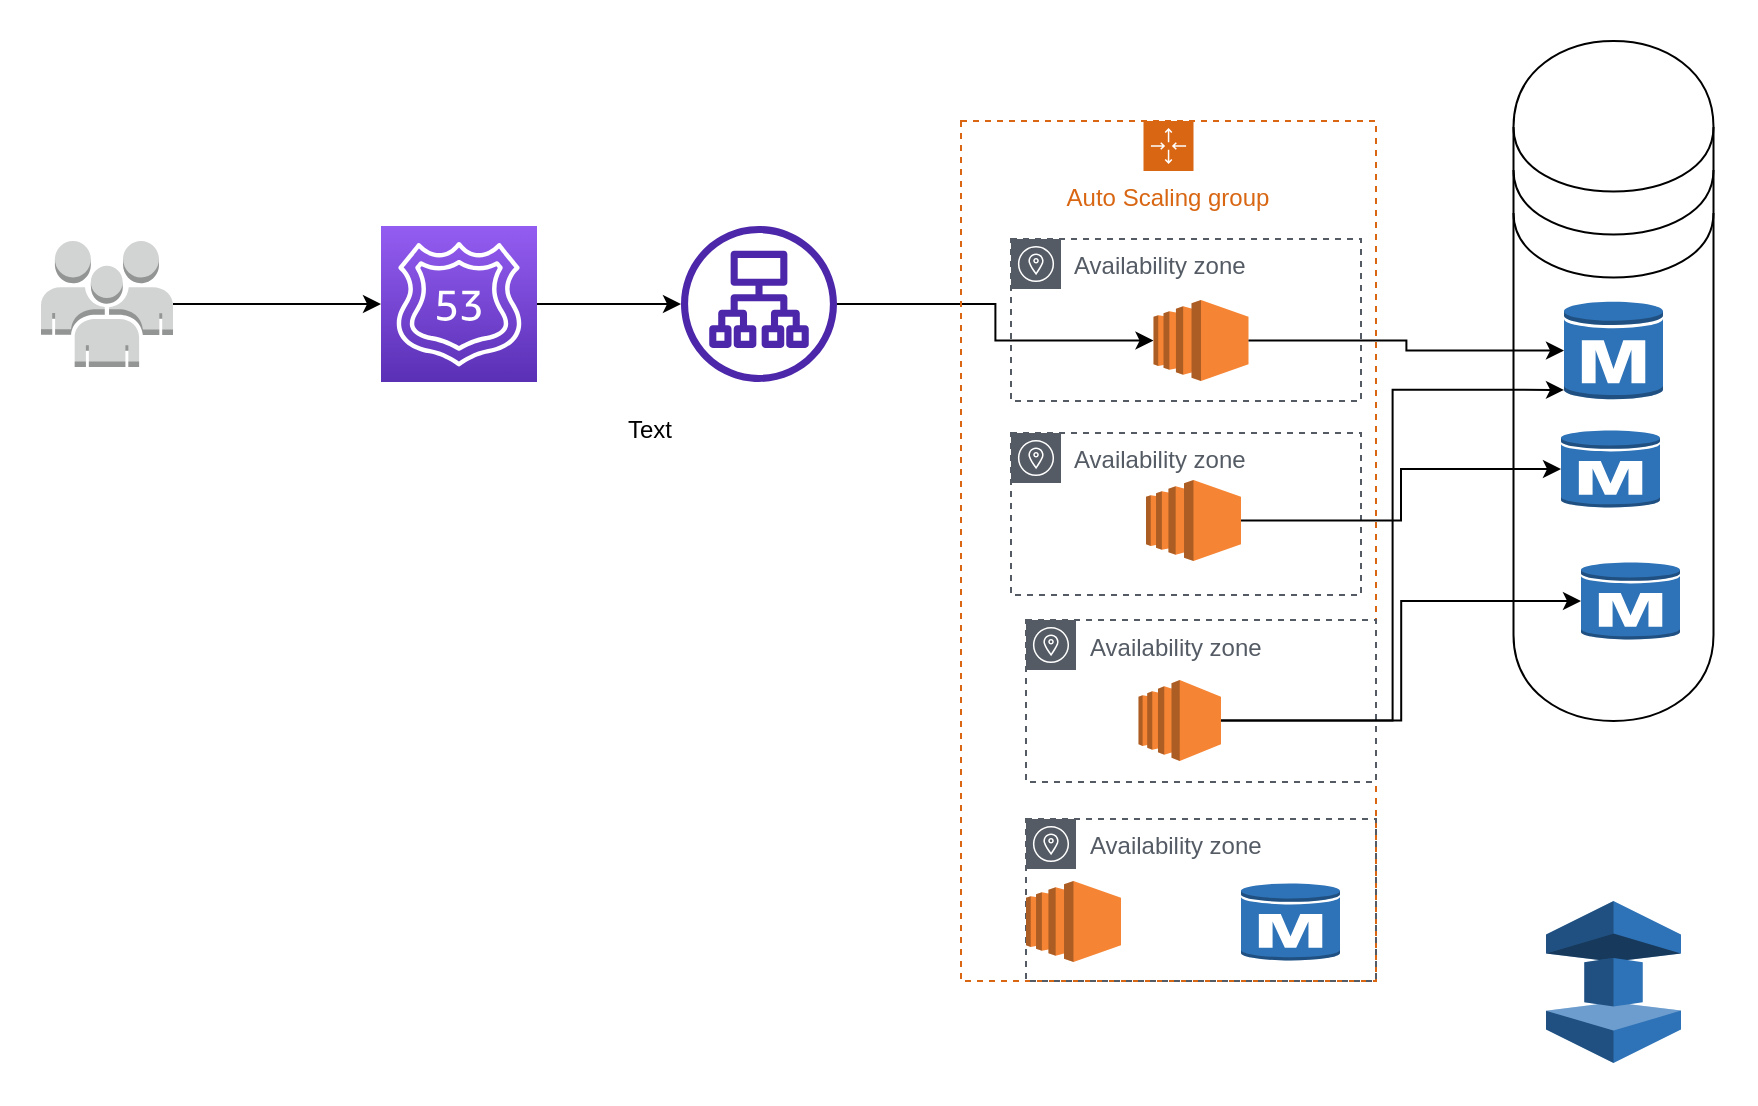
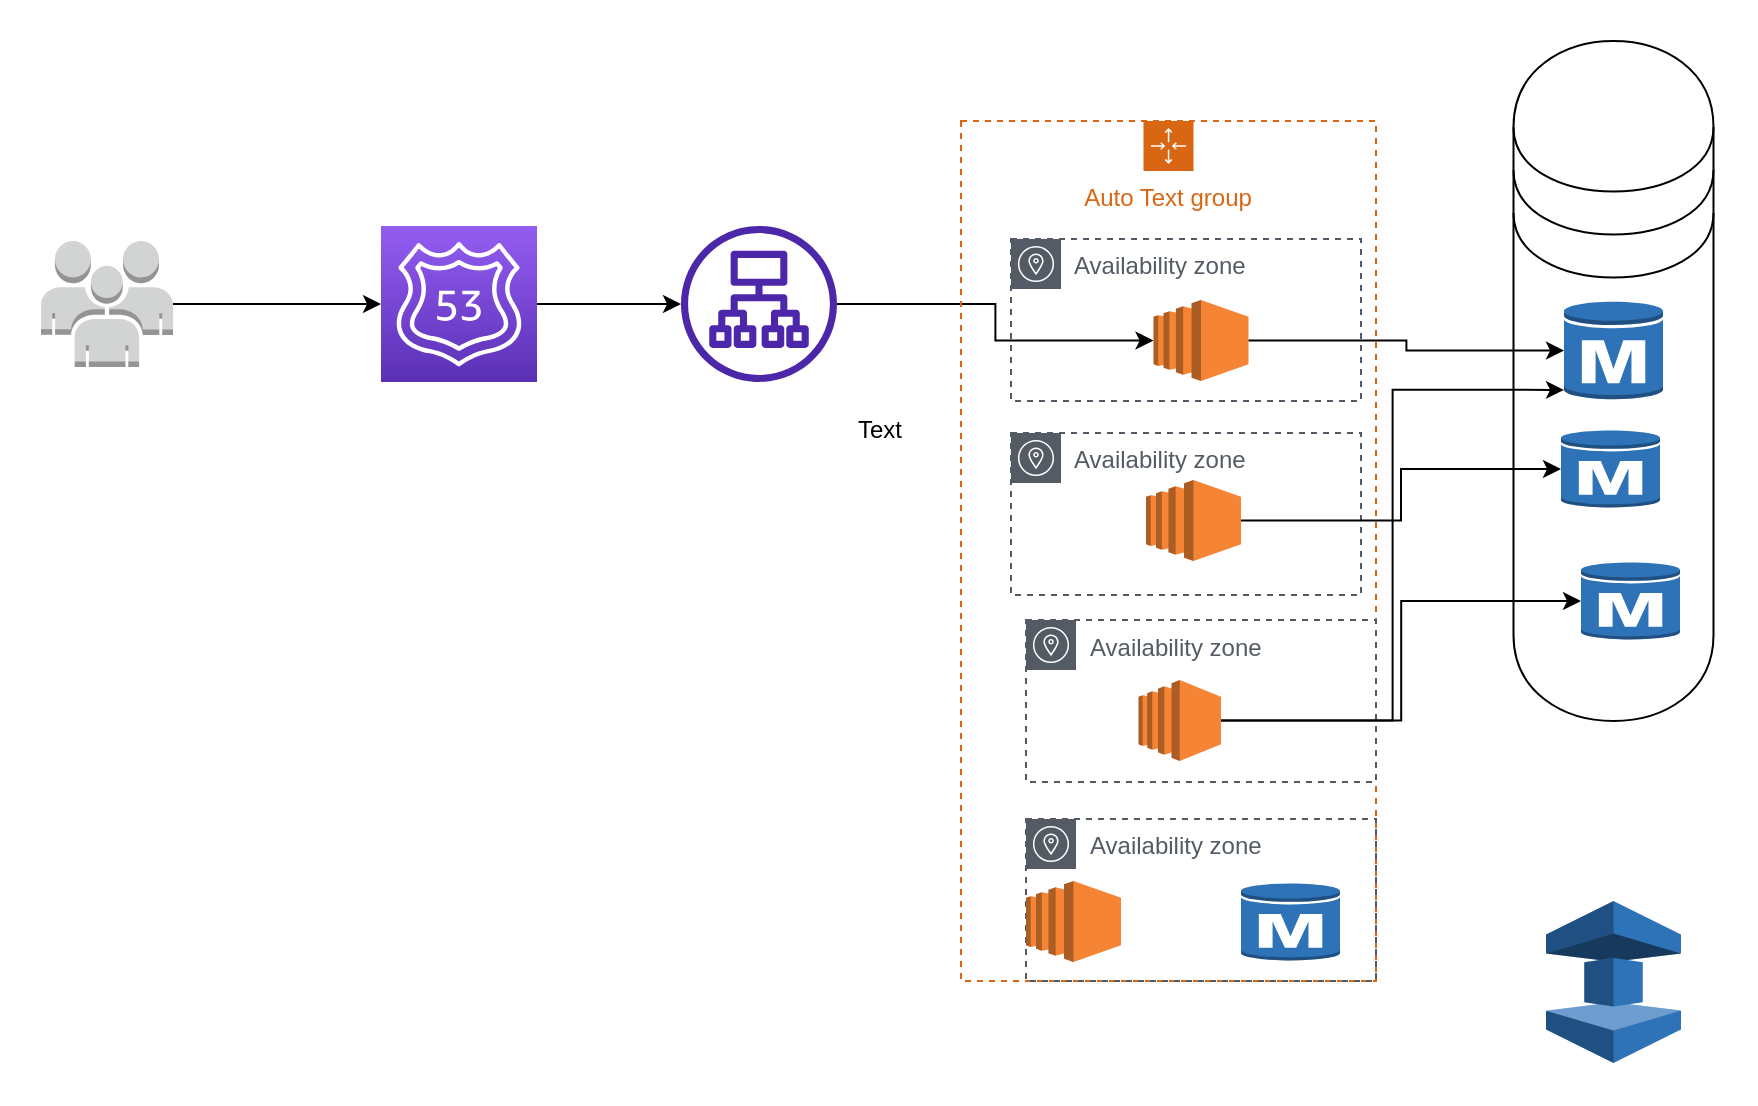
(1169, 199) -> (1169, 199)
(651, 431) -> (881, 431)
